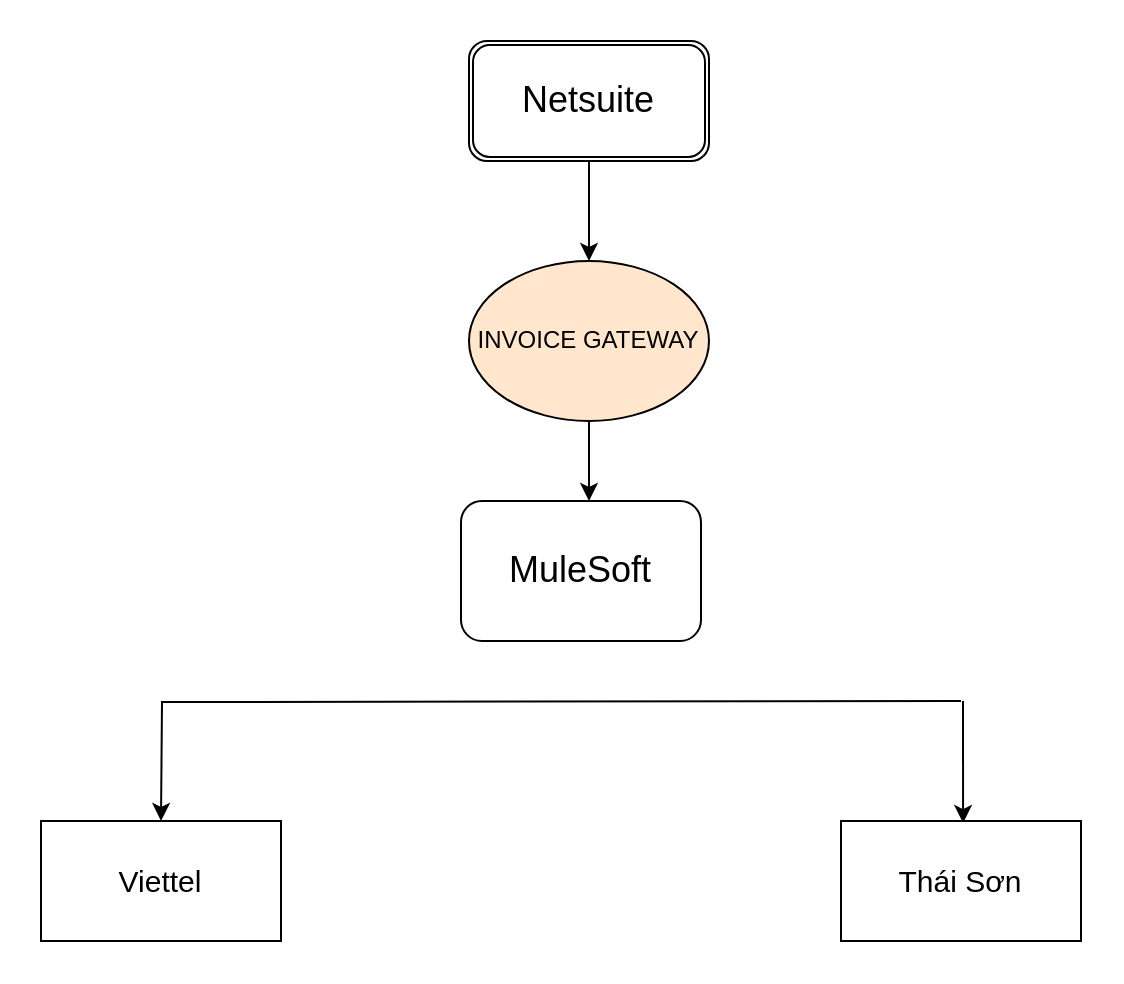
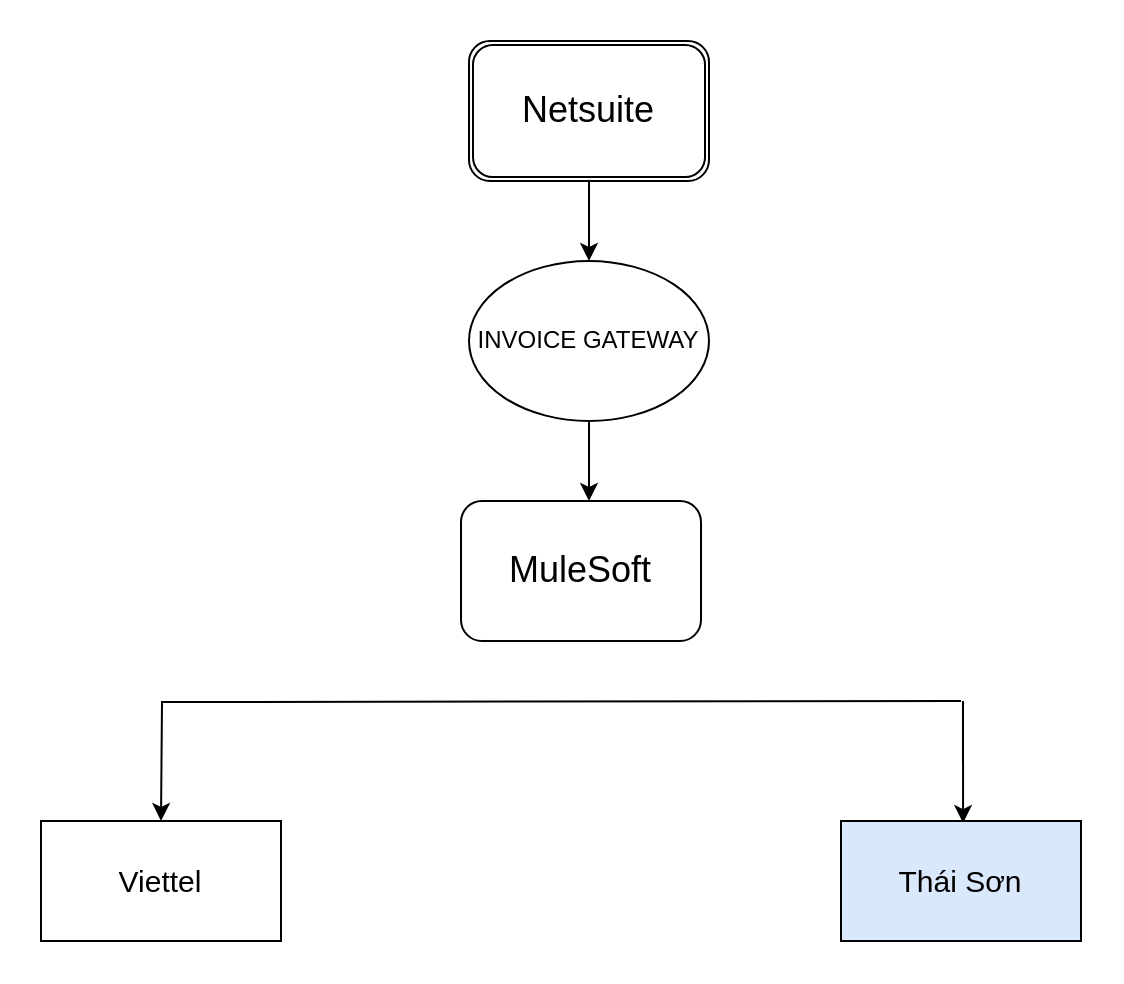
(589, 101) -> (589, 111)
(589, 341) -> (589, 341)
(961, 881) -> (961, 881)
